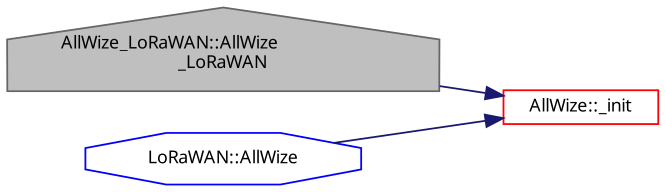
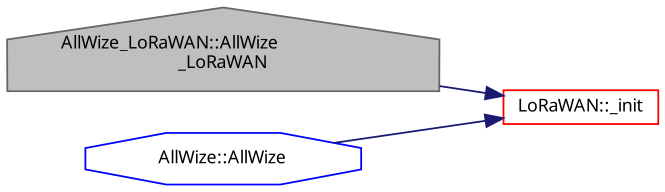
(581, 107) -> (581, 107)
(223, 159) -> (223, 159)
